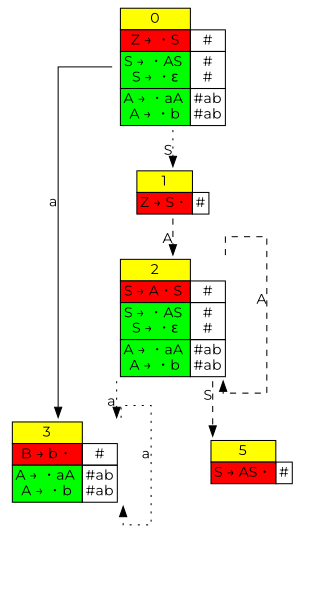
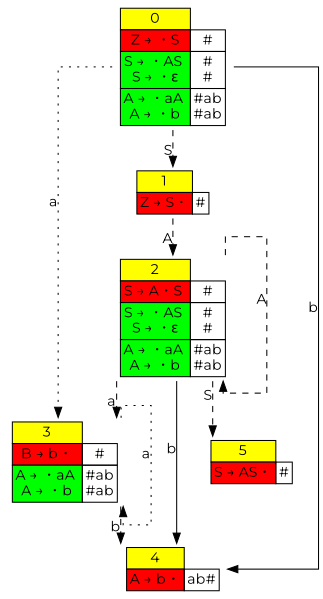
(173, 143) -> (173, 143)
(58, 210) -> (58, 210)
(117, 394) -> (117, 394)
none -> (173, 569)
